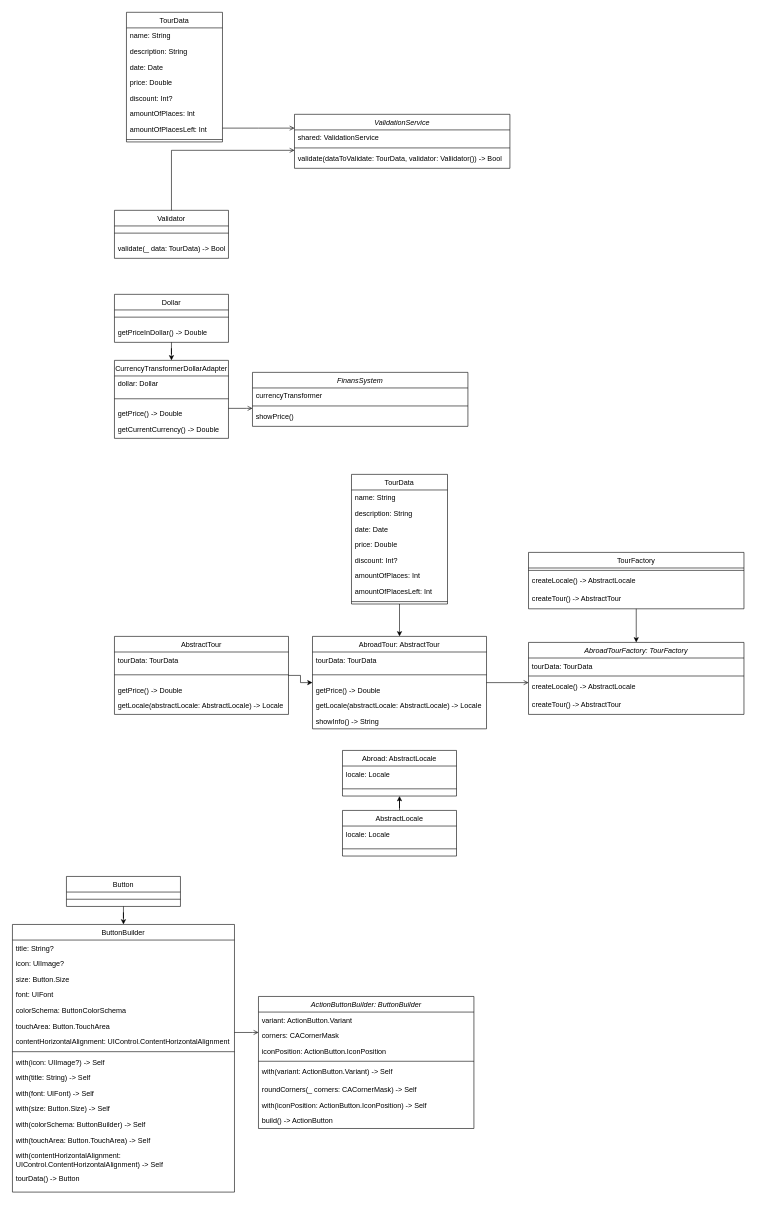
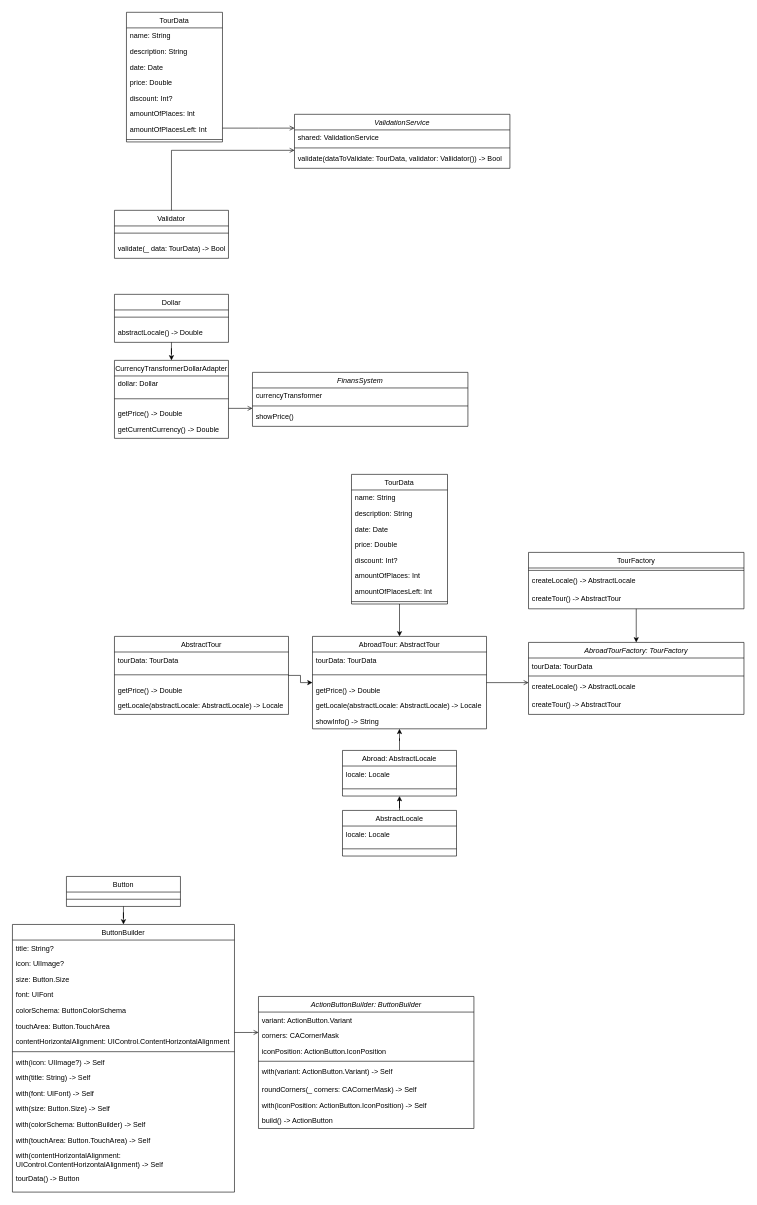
(168, 332) -> (166, 332)
none -> (399, 739)
